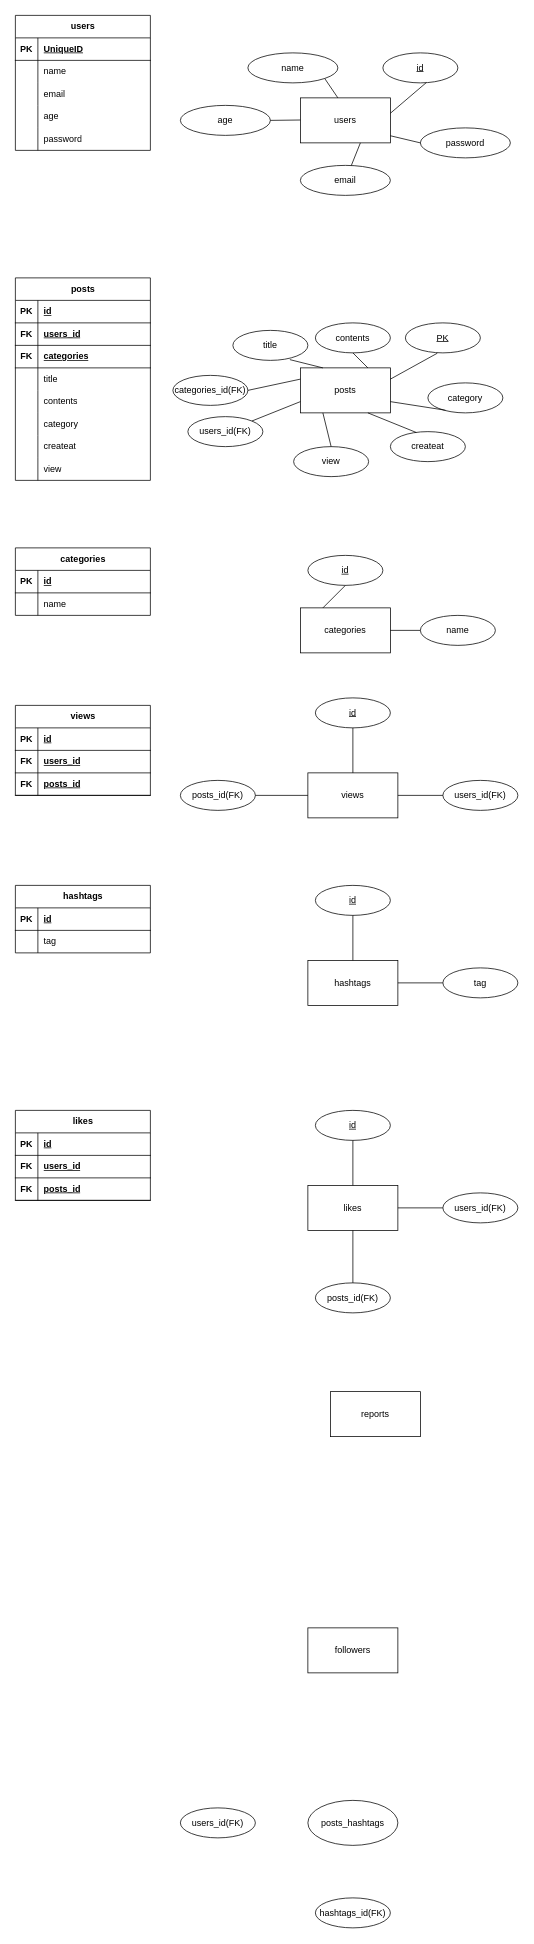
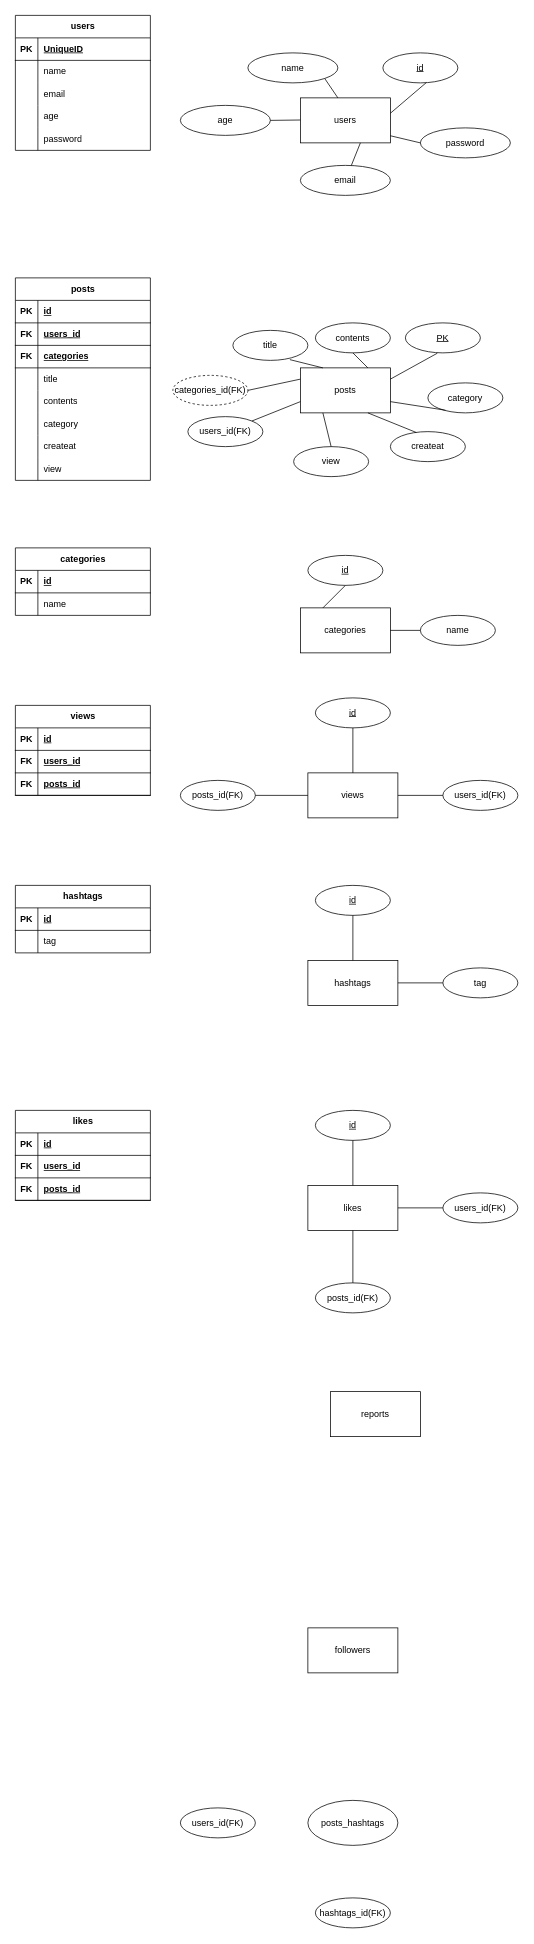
(210, 390) -> (210, 390)
